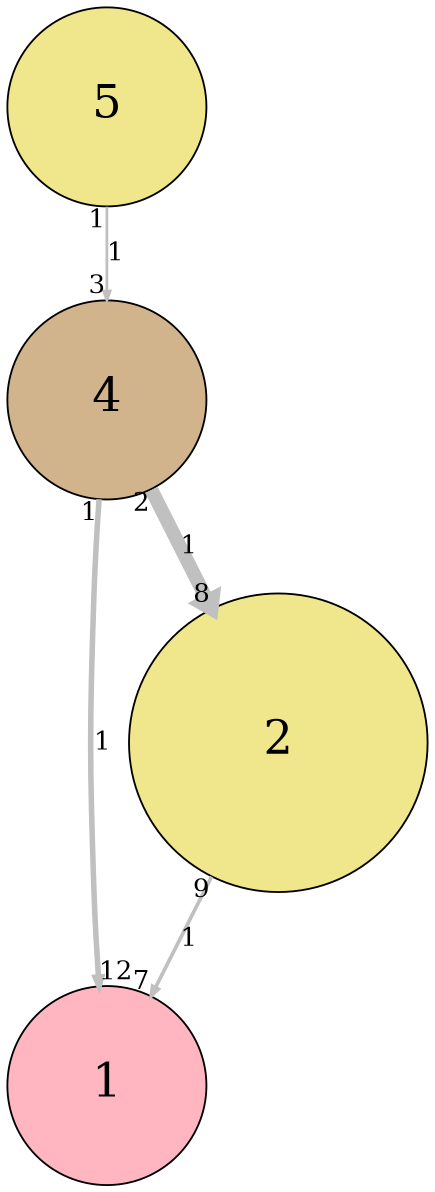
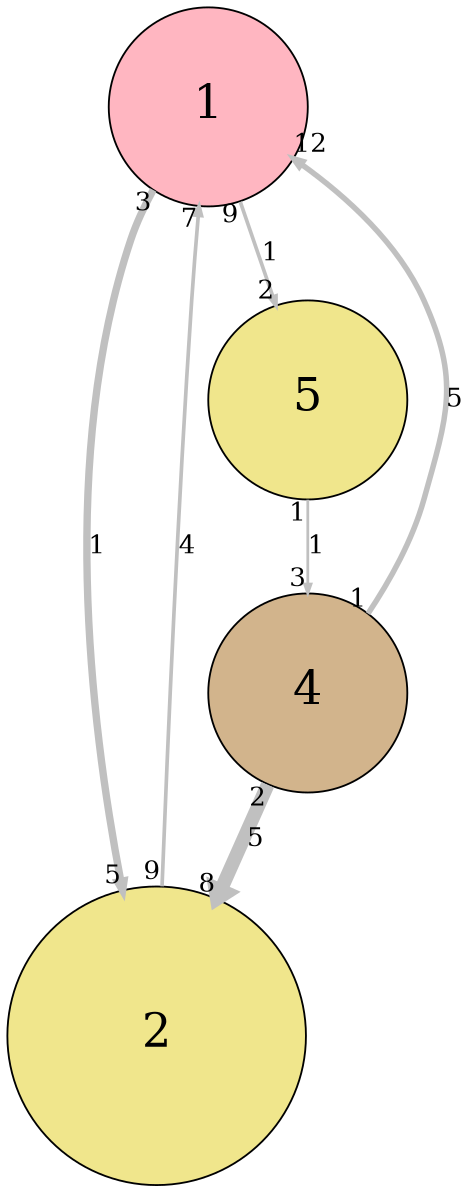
none -> (257, 249)
none -> (88, 532)
(190, 546) -> (256, 840)
(103, 743) -> (455, 400)
(190, 939) -> (188, 546)
